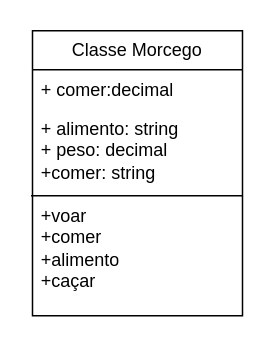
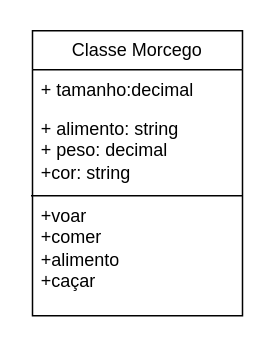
(107, 91) -> (118, 91)
(118, 152) -> (118, 152)
